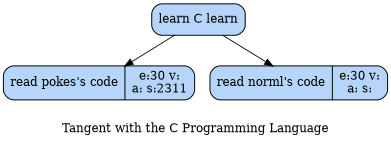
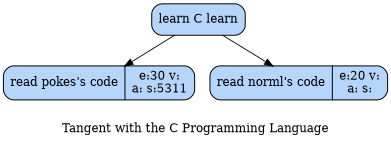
(360, 76) -> (360, 76)
(160, 89) -> (160, 89)
